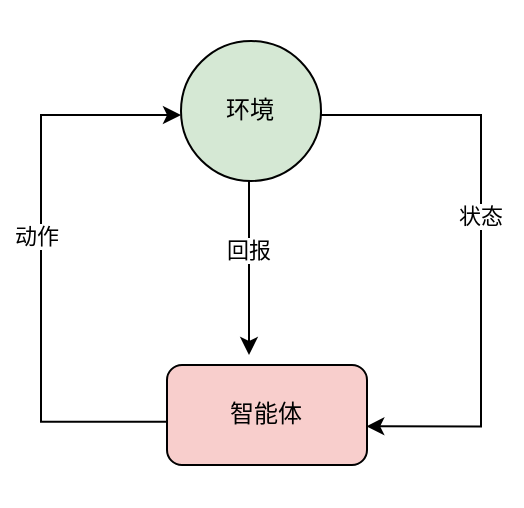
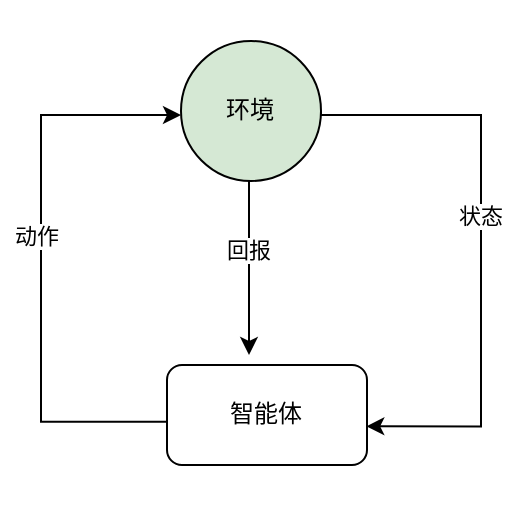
(267, 415) -> (267, 415)
